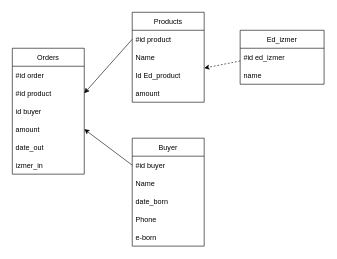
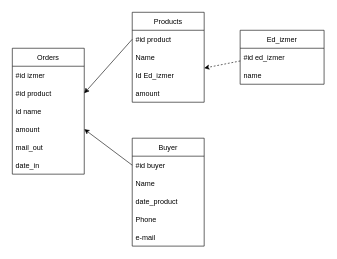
(32, 76) -> (31, 76)
(161, 76) -> (156, 76)
(30, 112) -> (28, 112)
(32, 148) -> (30, 148)
(30, 166) -> (29, 166)
(154, 202) -> (160, 202)
(148, 238) -> (146, 238)
